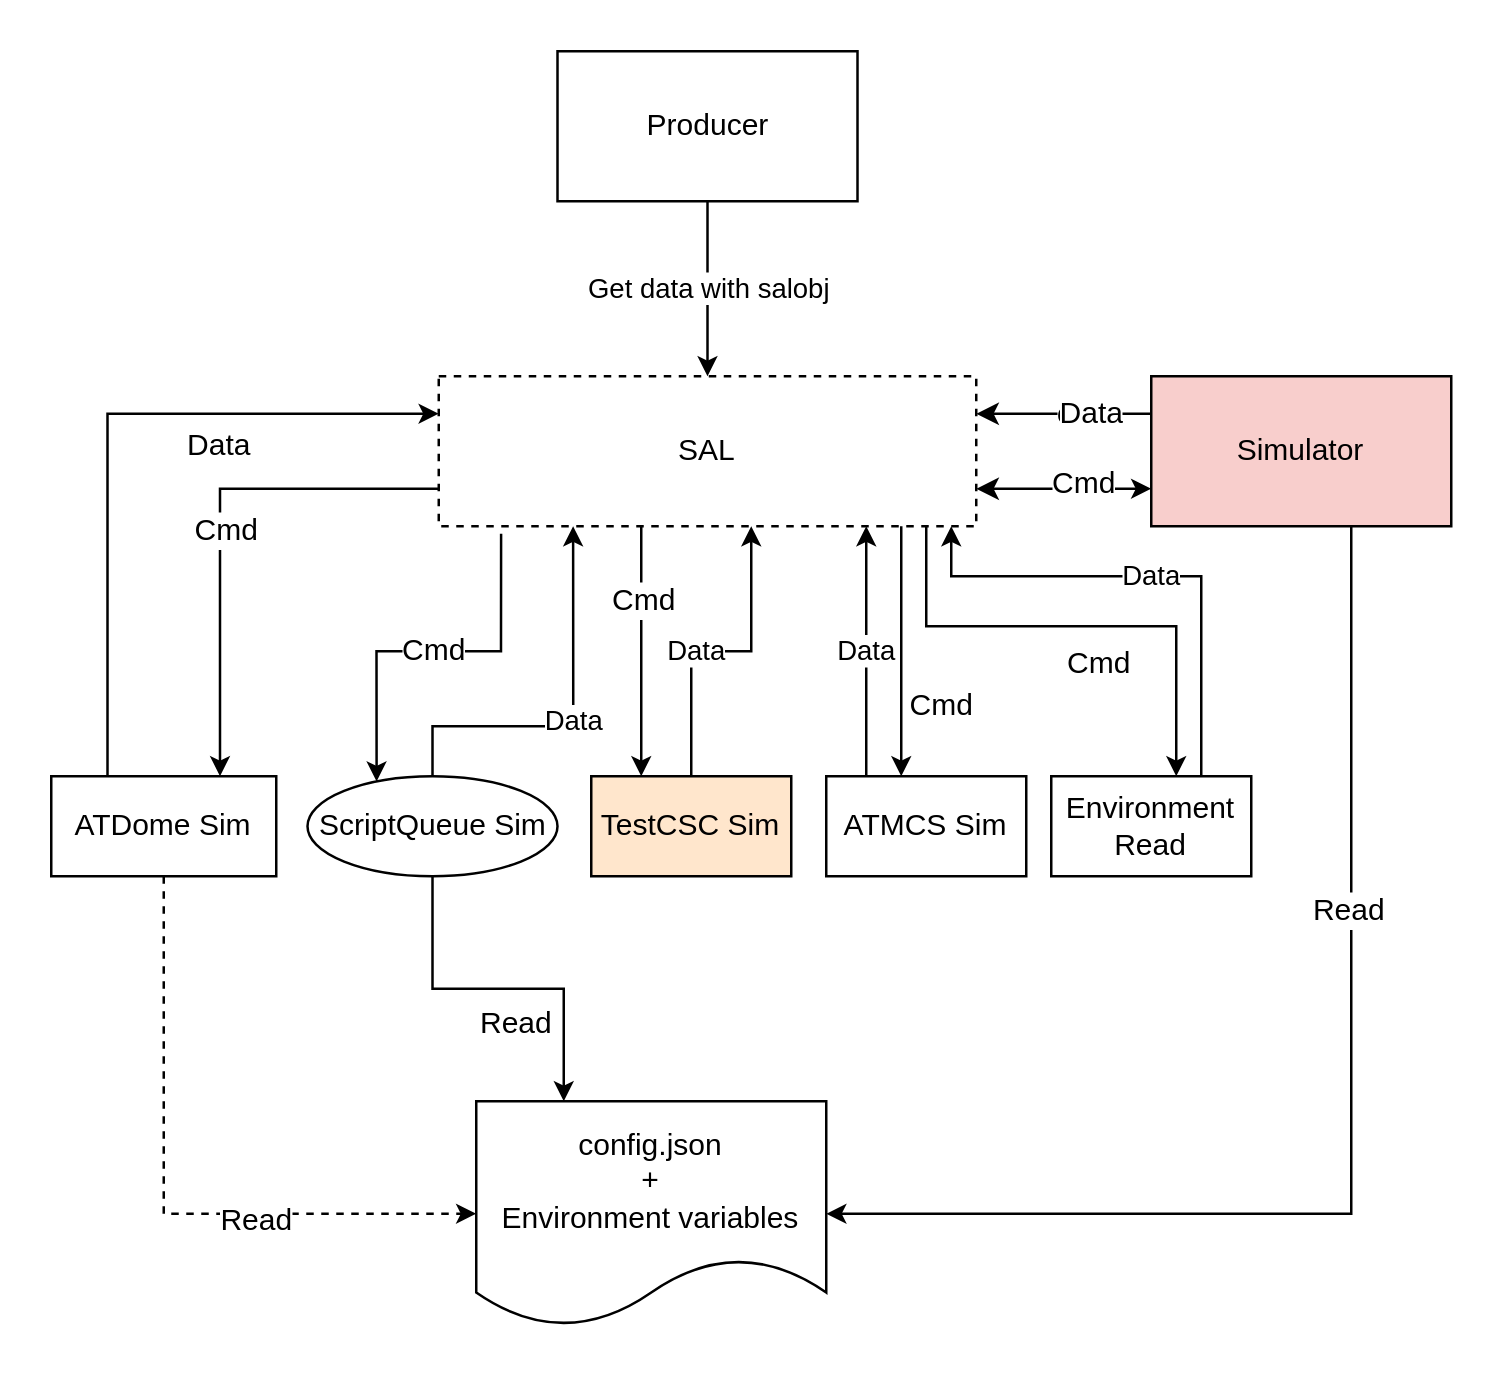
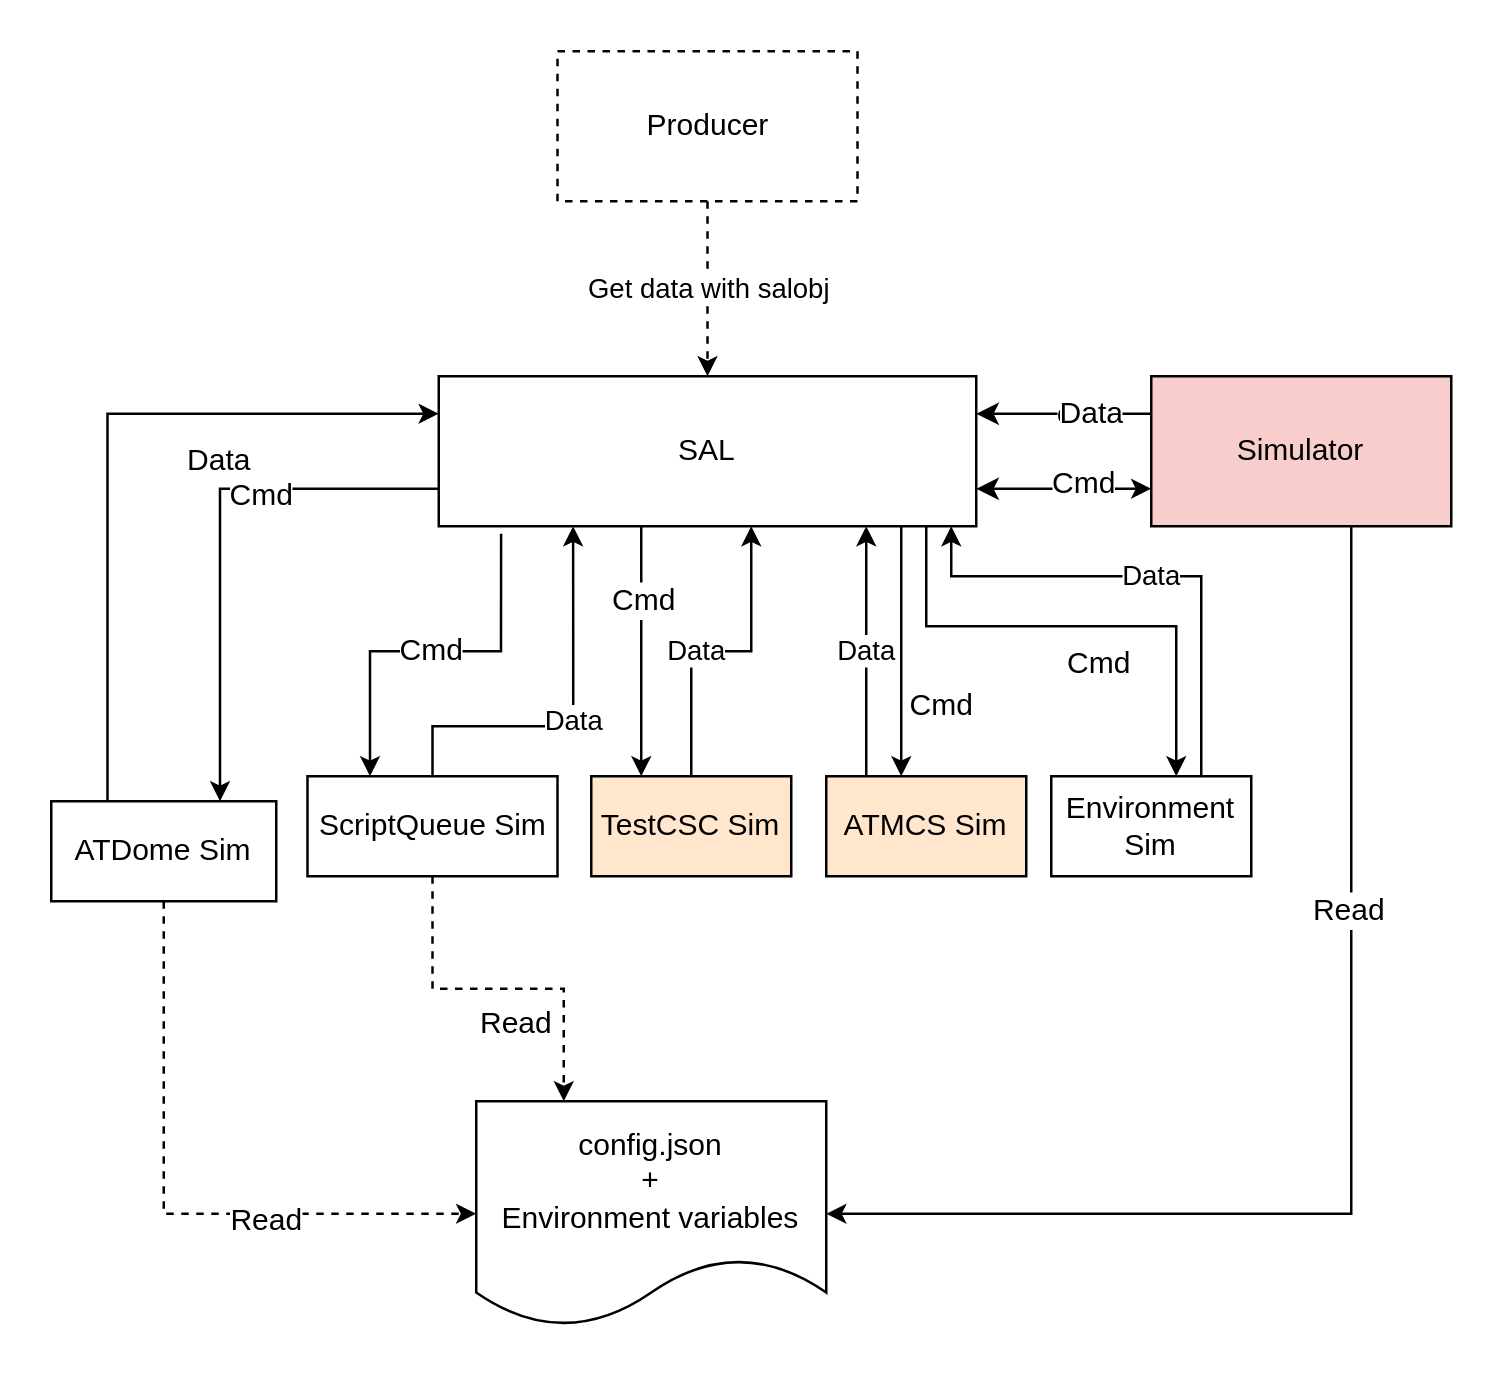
(708, 126) -> (708, 126)
(708, 237) -> (708, 237)
(708, 451) -> (708, 451)
(164, 826) -> (164, 851)
(433, 826) -> (433, 826)
(926, 826) -> (926, 826)
(1151, 826) -> (1151, 826)
(494, 989) -> (494, 989)
